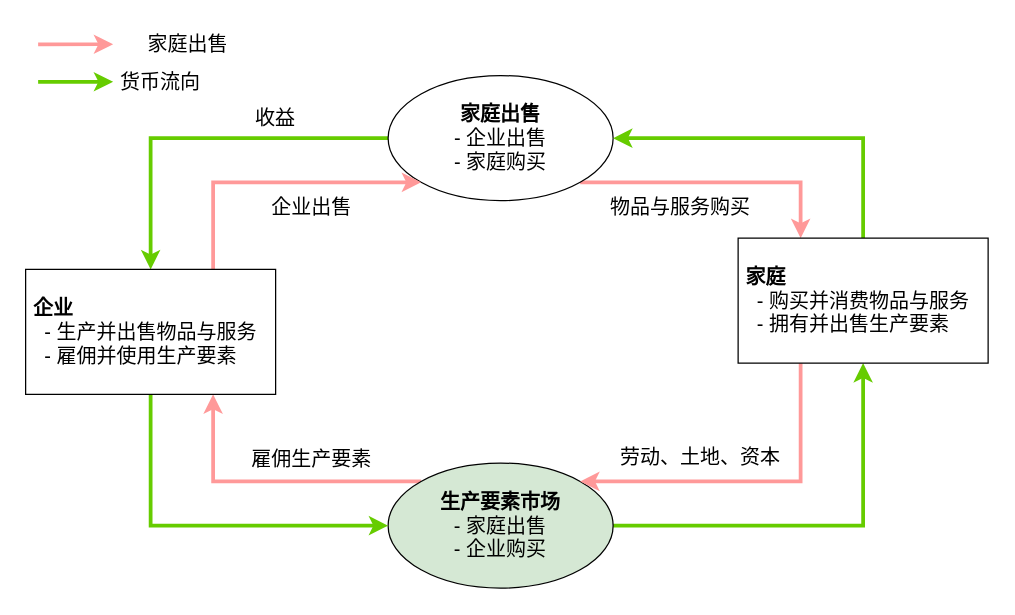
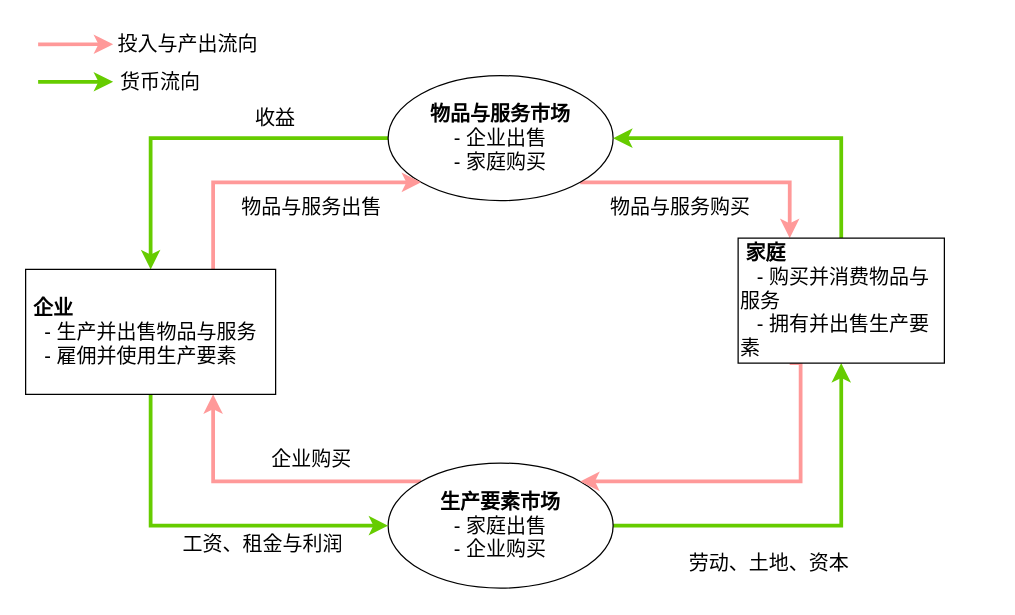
(188, 44) -> (188, 44)
(501, 138) -> (501, 138)
(312, 207) -> (312, 207)
(863, 301) -> (841, 301)
(701, 457) -> (769, 563)
(312, 459) -> (312, 459)
(501, 526) -> (501, 526)
none -> (263, 544)
